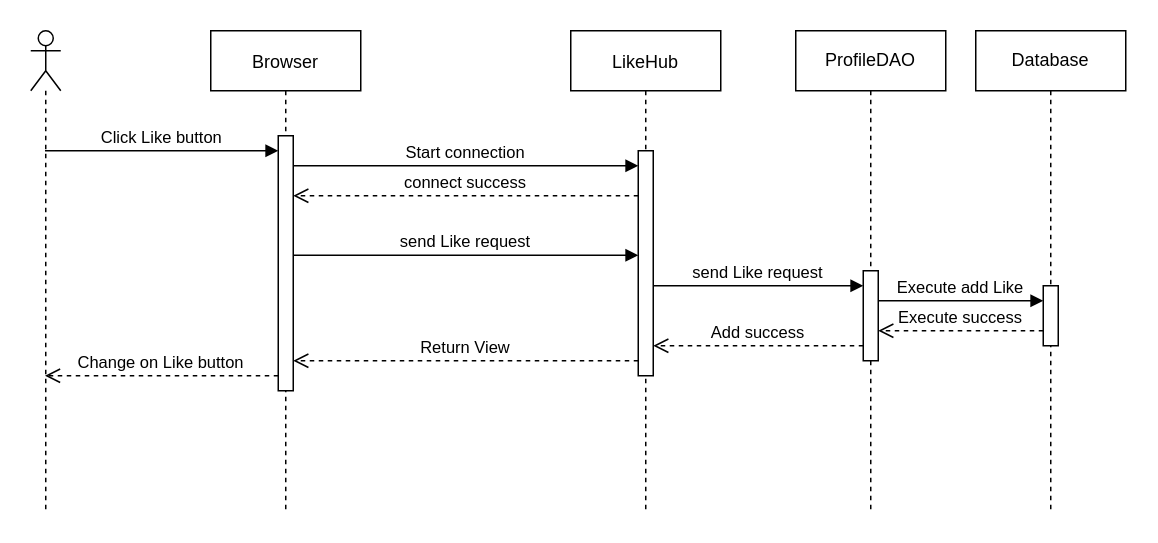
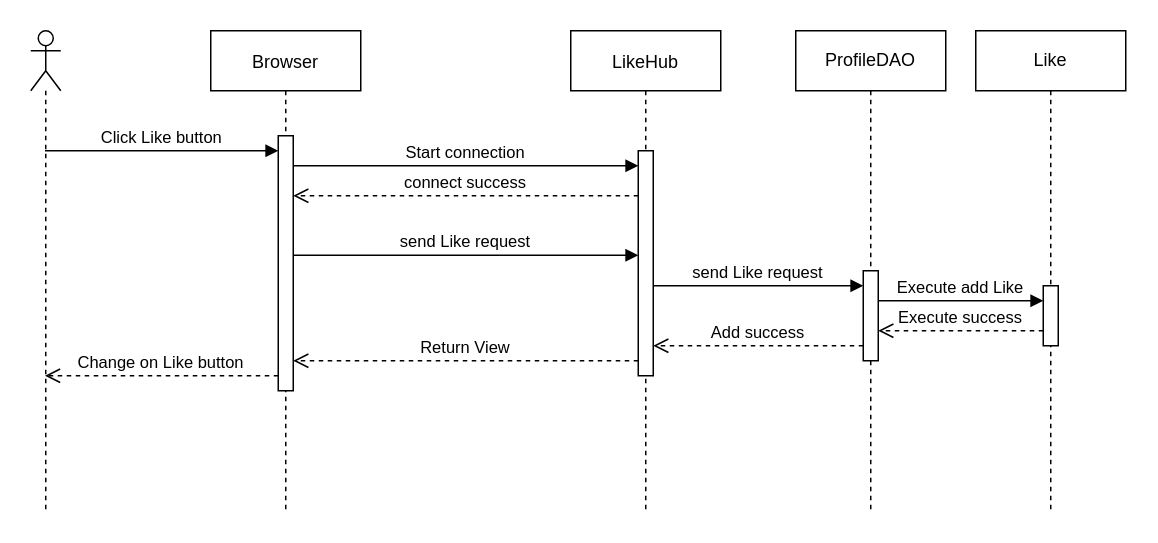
(1051, 61) -> (1051, 61)
